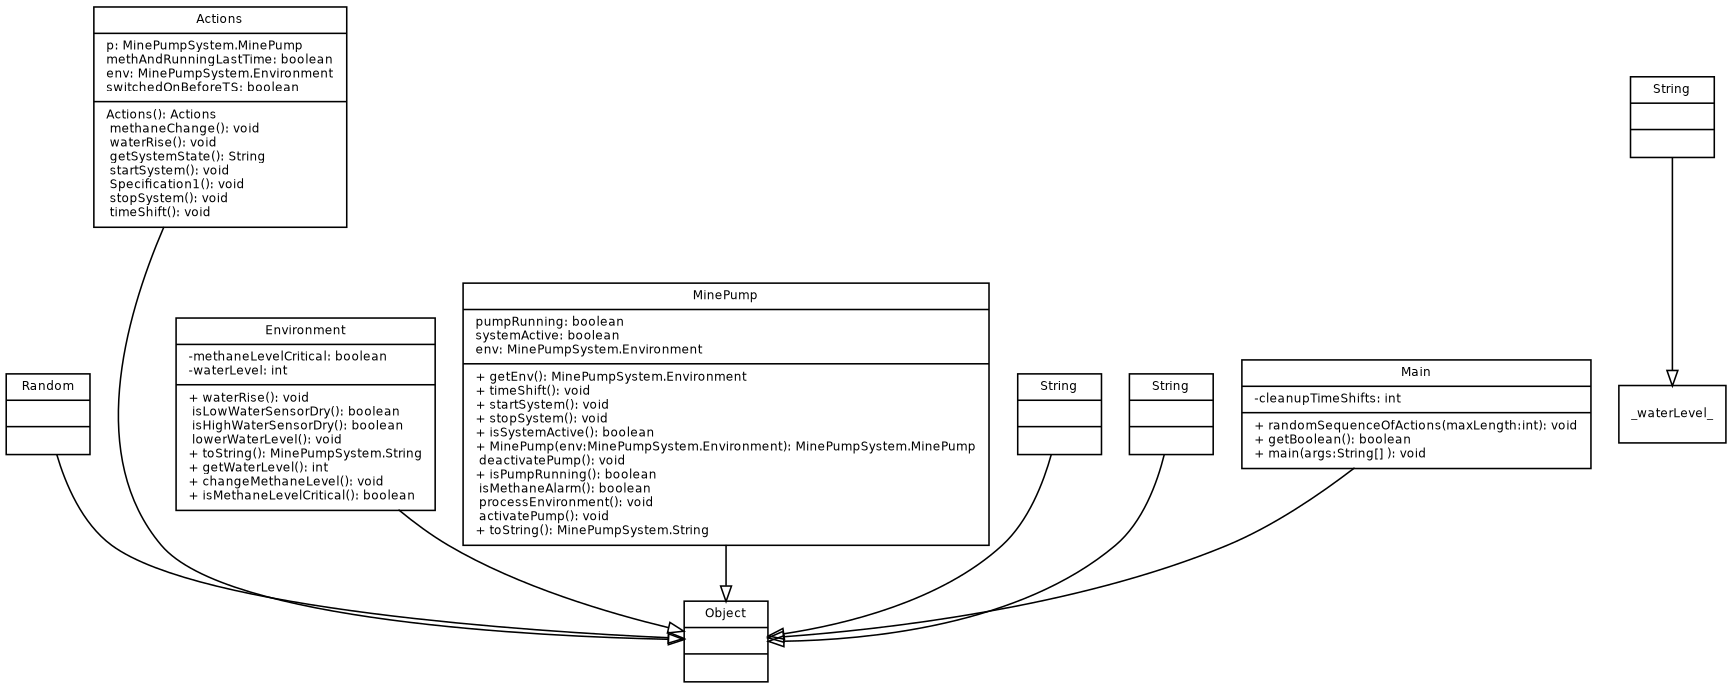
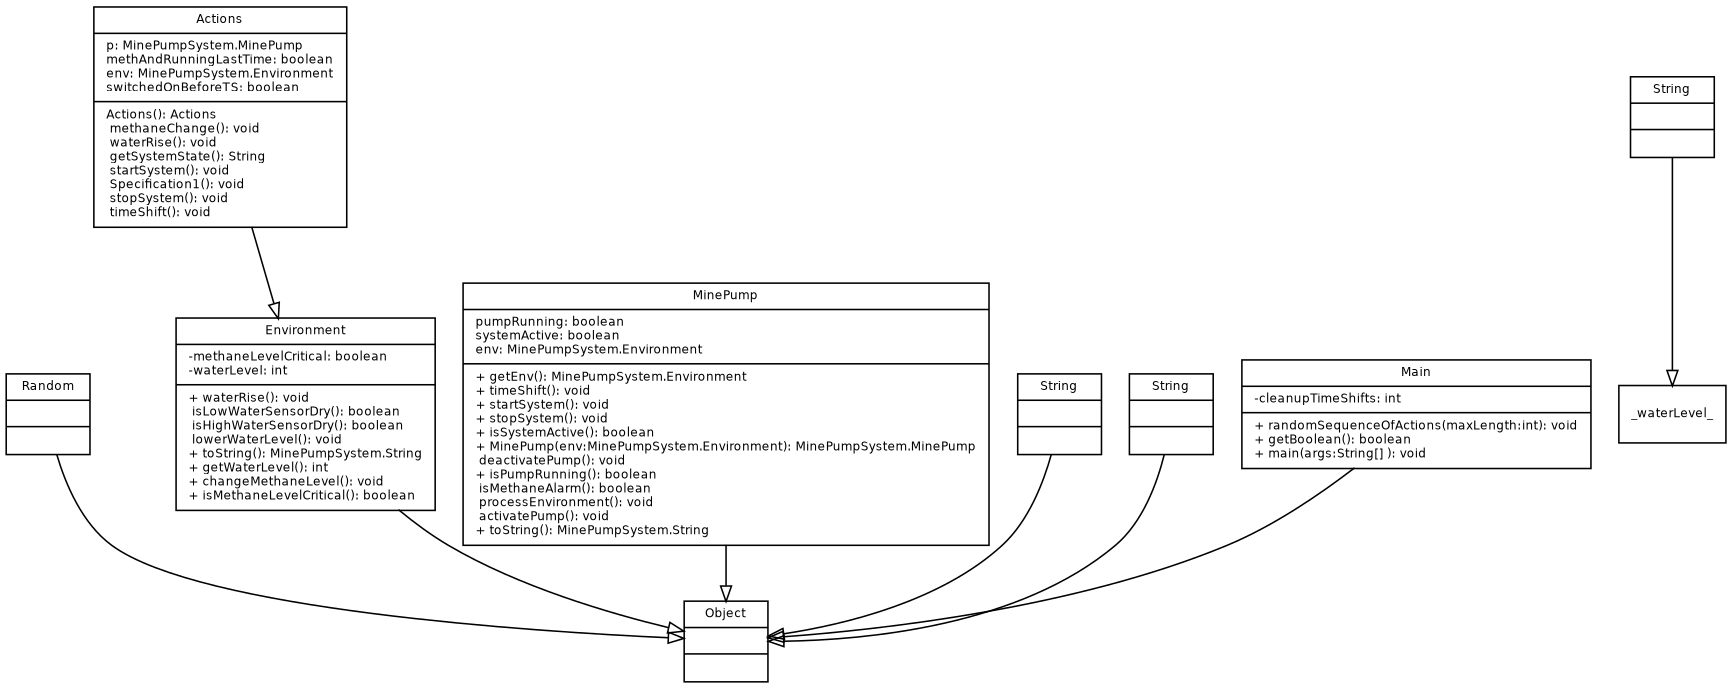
(185, 563) -> (263, 265)
